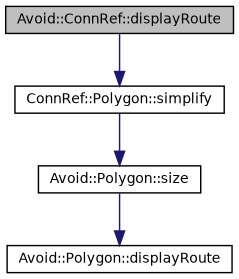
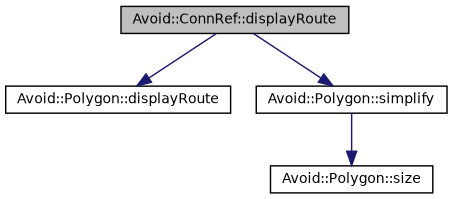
(120, 100) -> (352, 100)
(120, 212) -> (183, 56)
